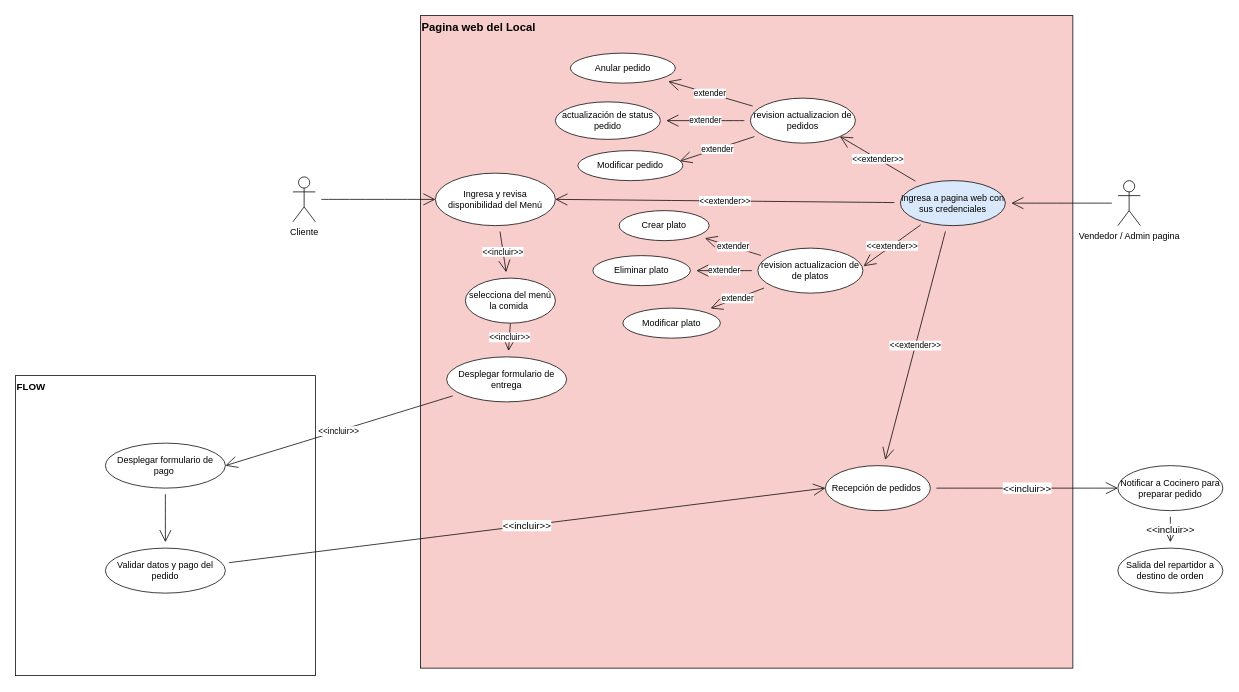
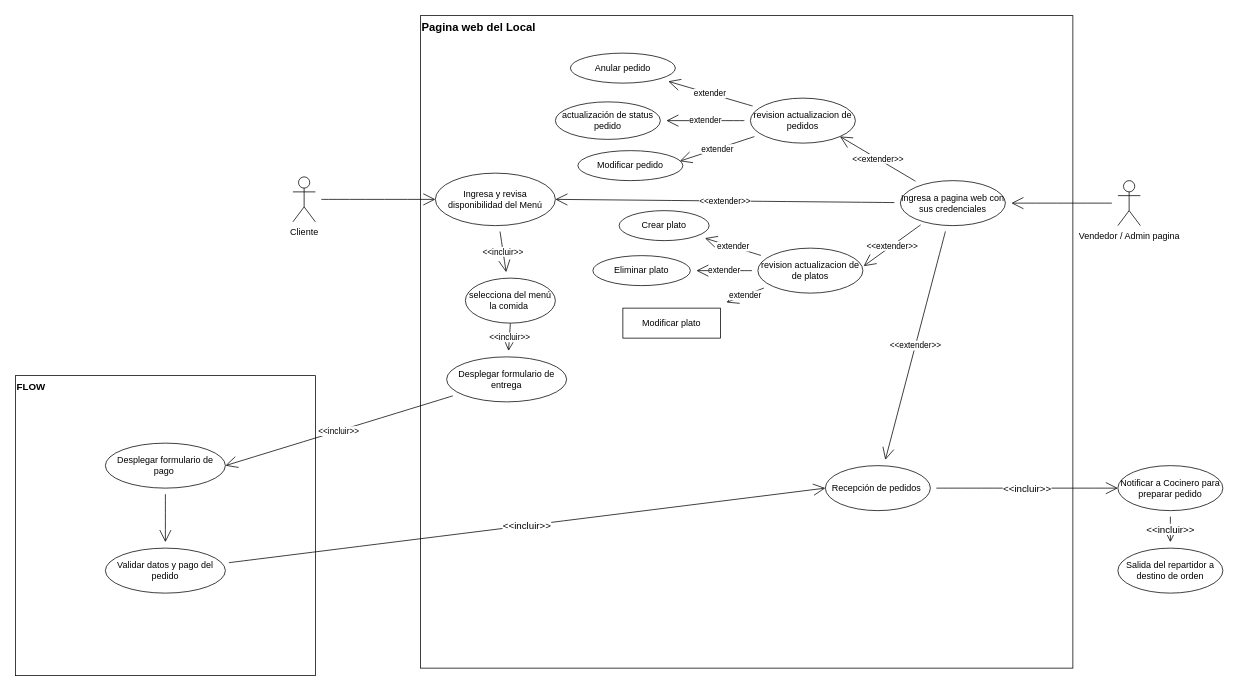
(953, 203) -> (953, 203)
(672, 323) -> (672, 323)
(747, 342) -> (747, 342)
